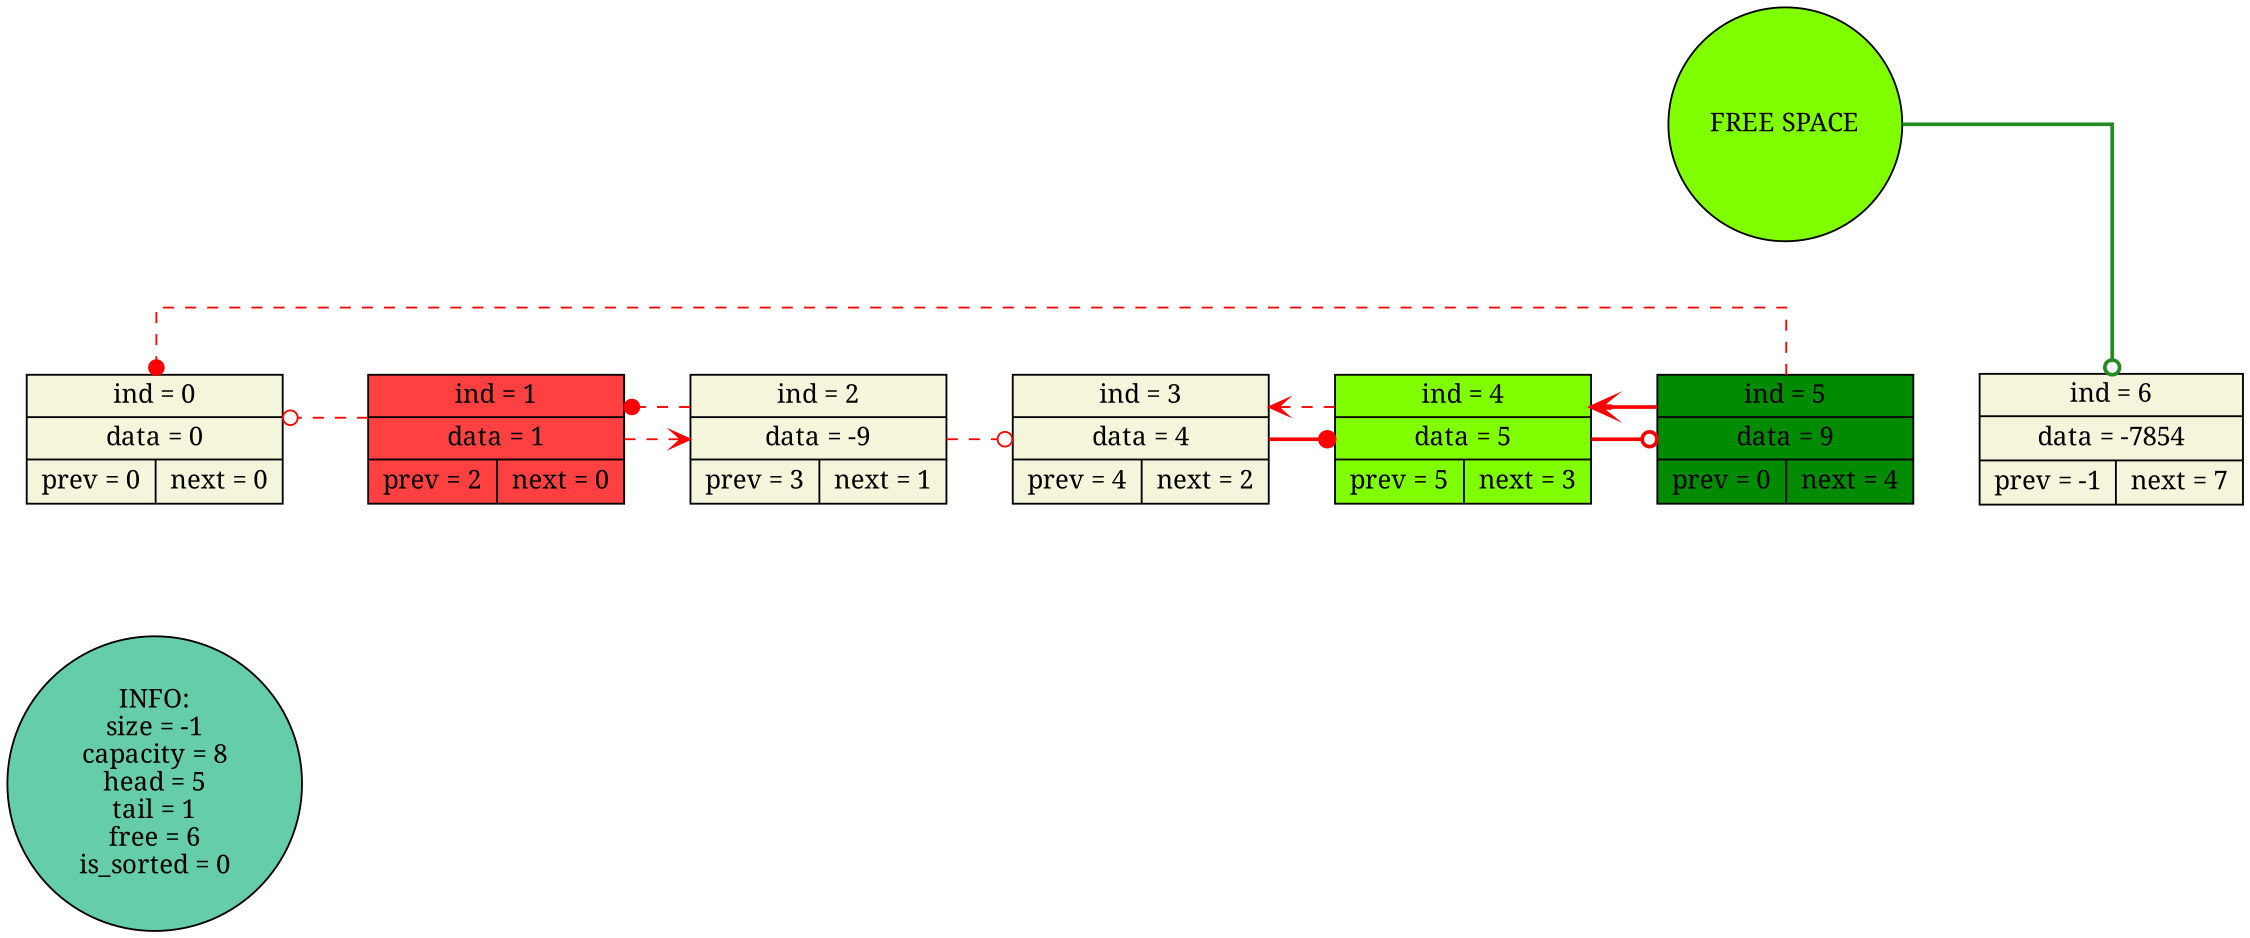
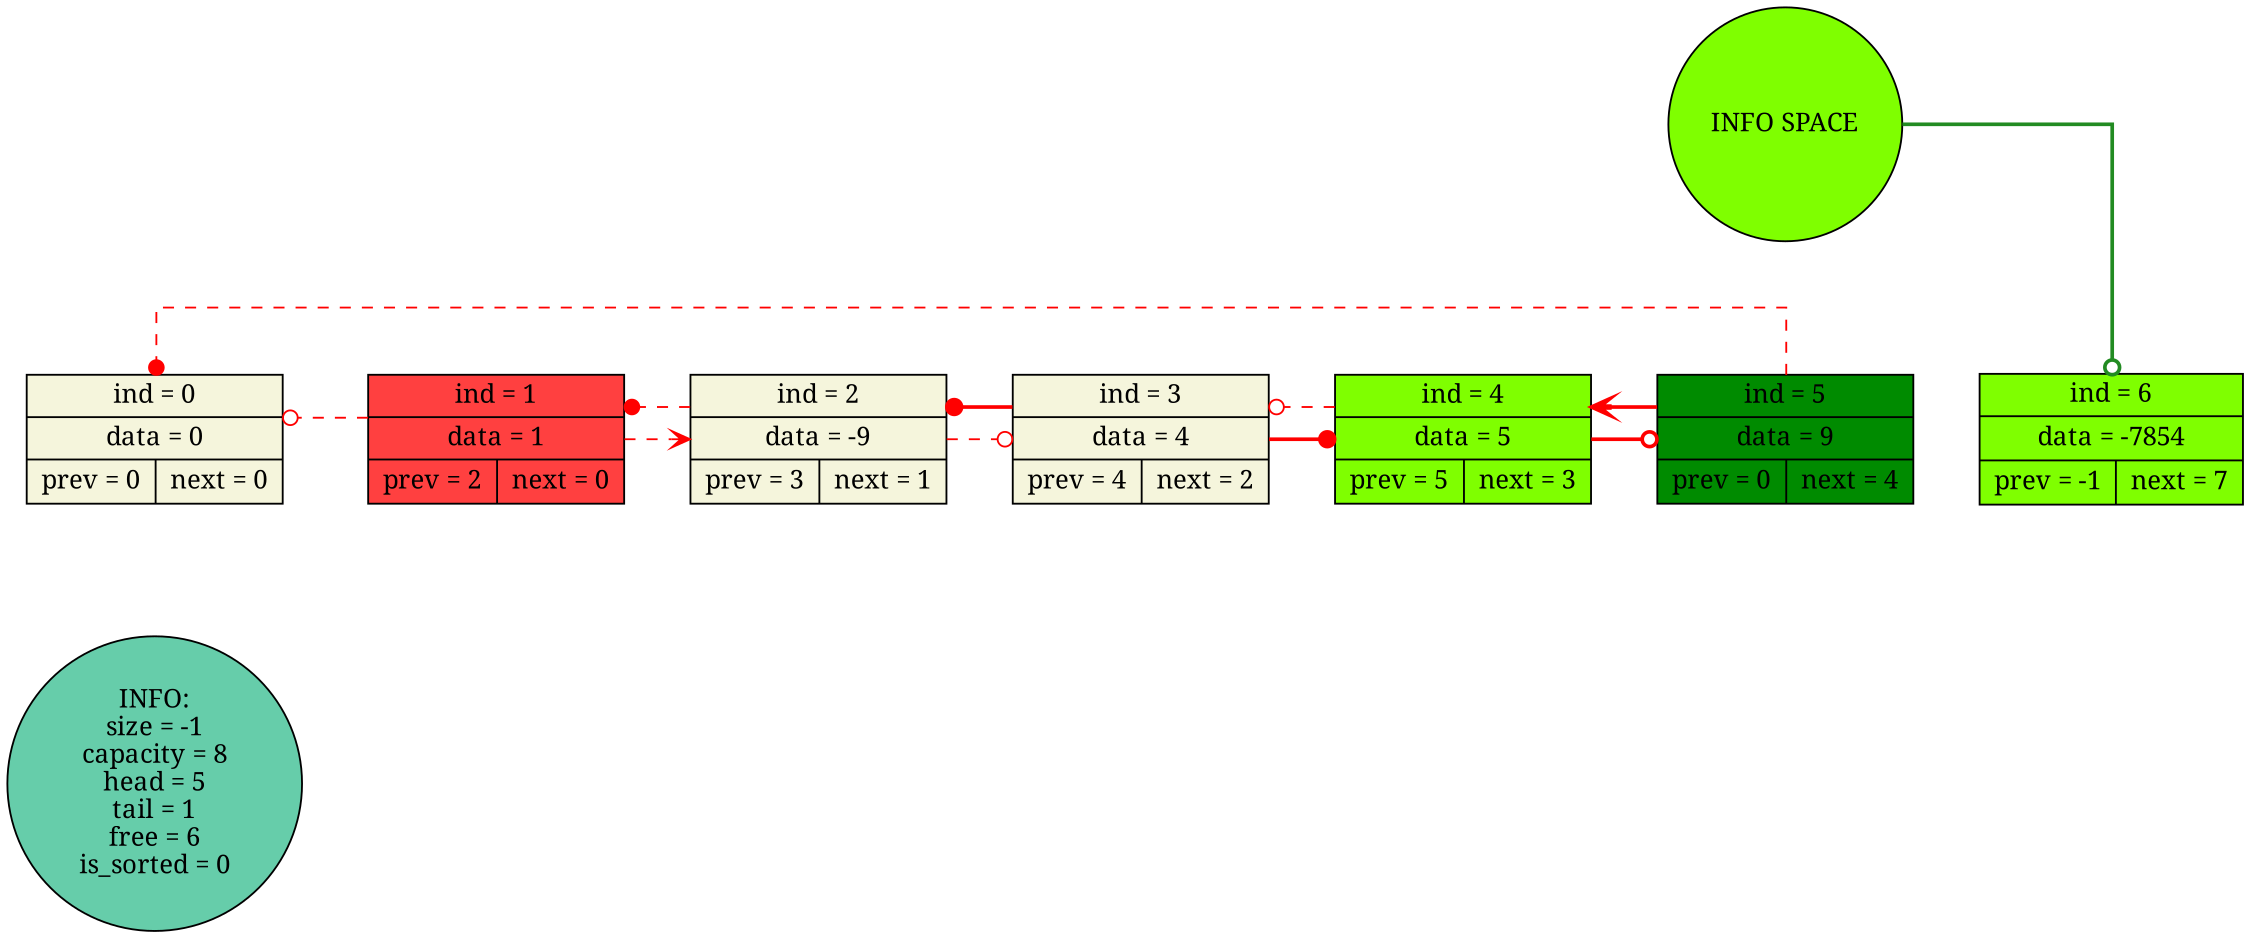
(1785, 124) -> (1785, 124)
none -> (987, 407)
(1309, 407) -> (1309, 407)
(2111, 439) -> (2111, 439)
